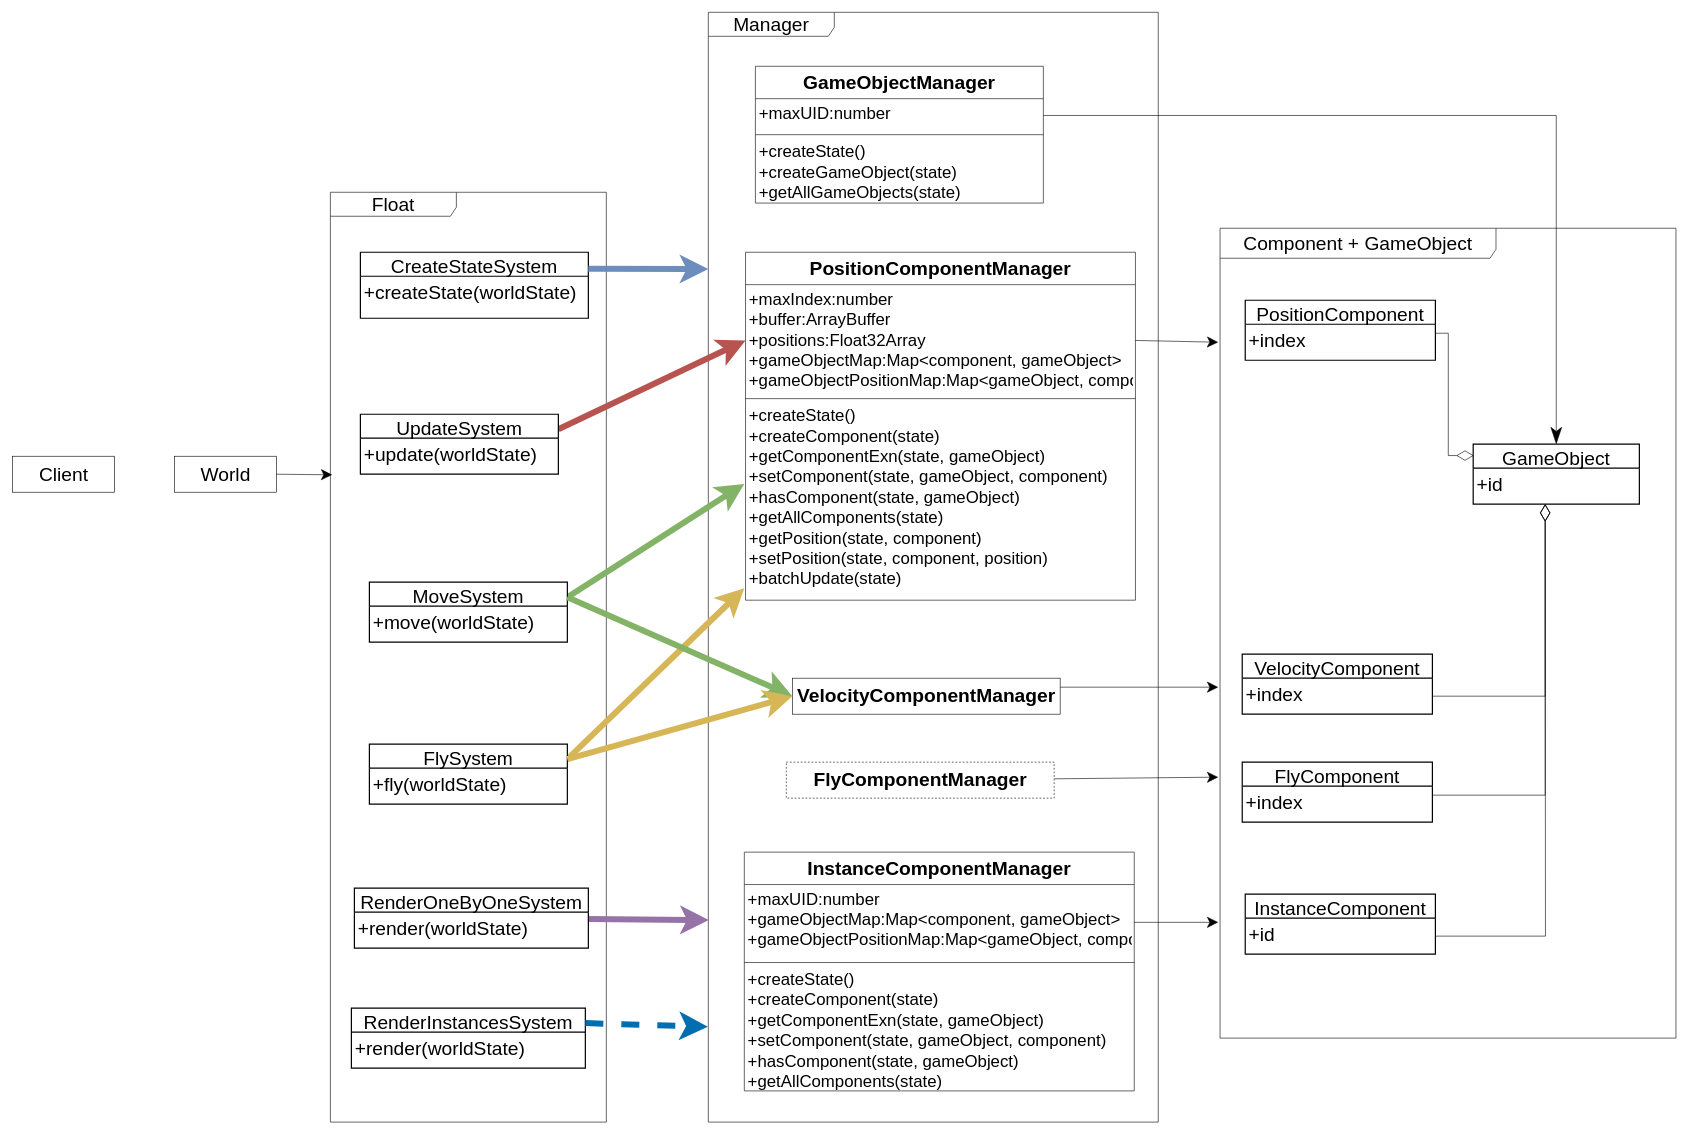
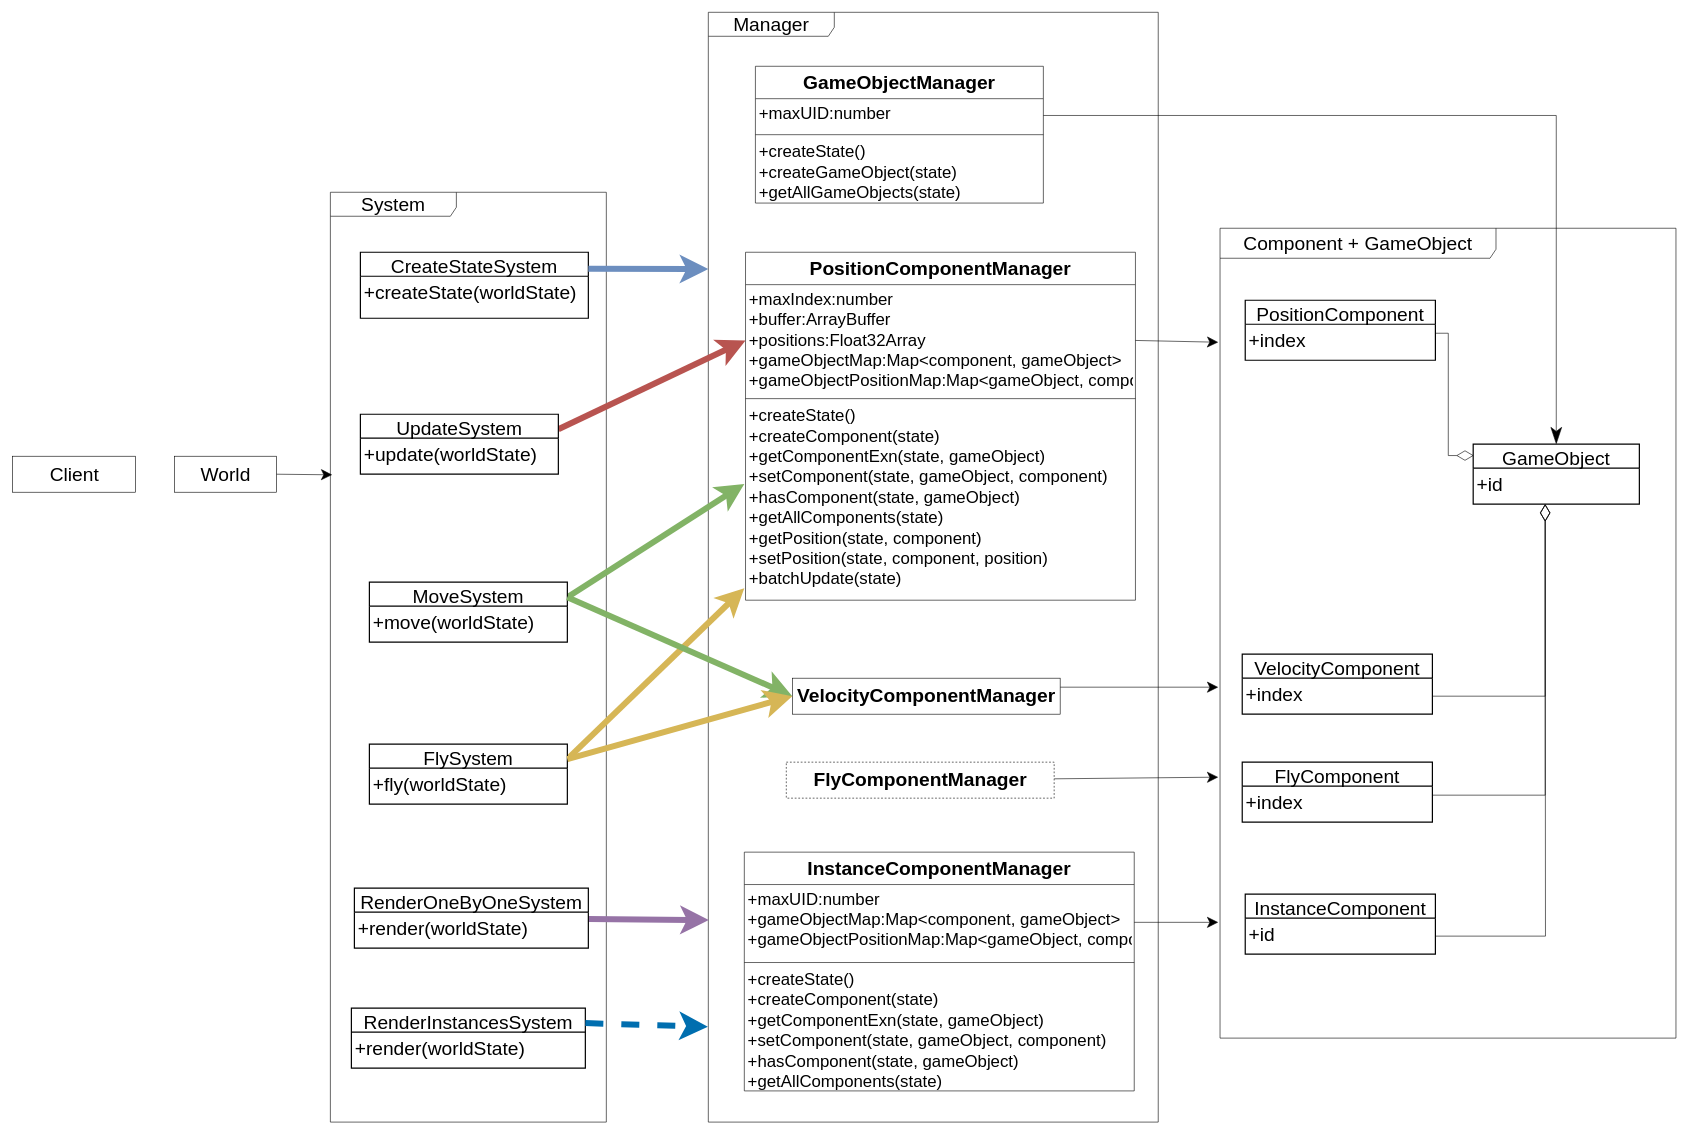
(393, 204) -> (393, 204)
(63, 474) -> (74, 474)
